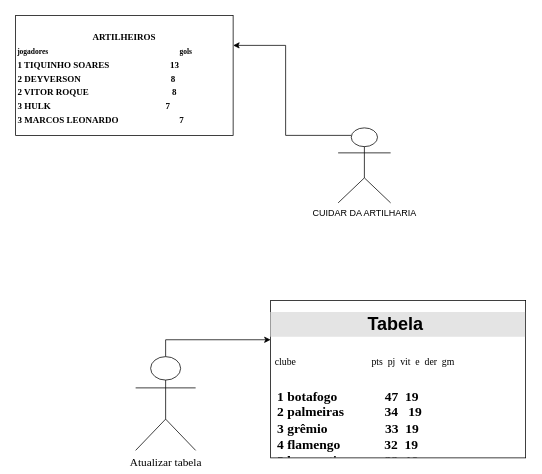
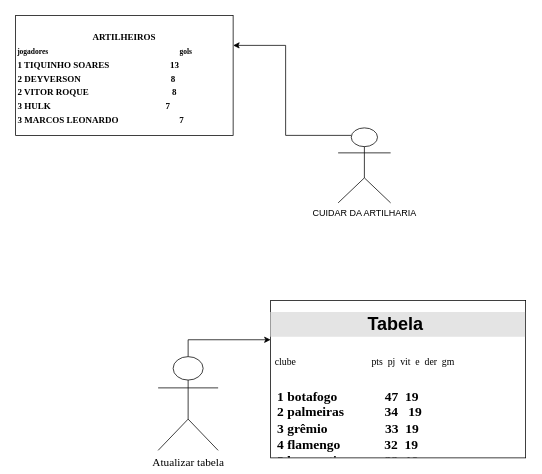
(165, 404) -> (188, 404)
